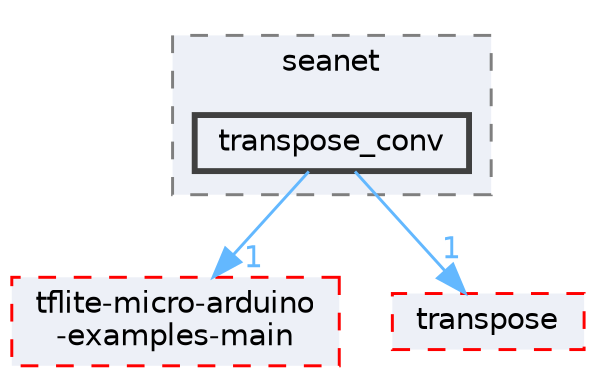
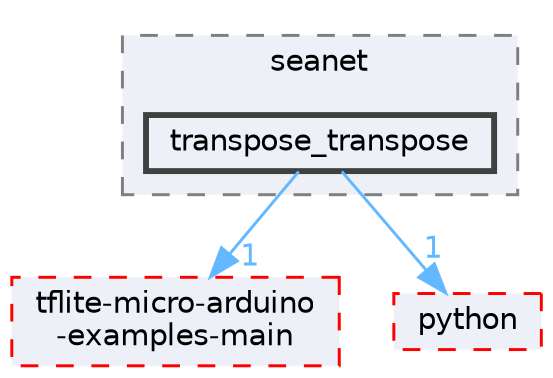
(332, 143) -> (320, 143)
(488, 322) -> (468, 322)
